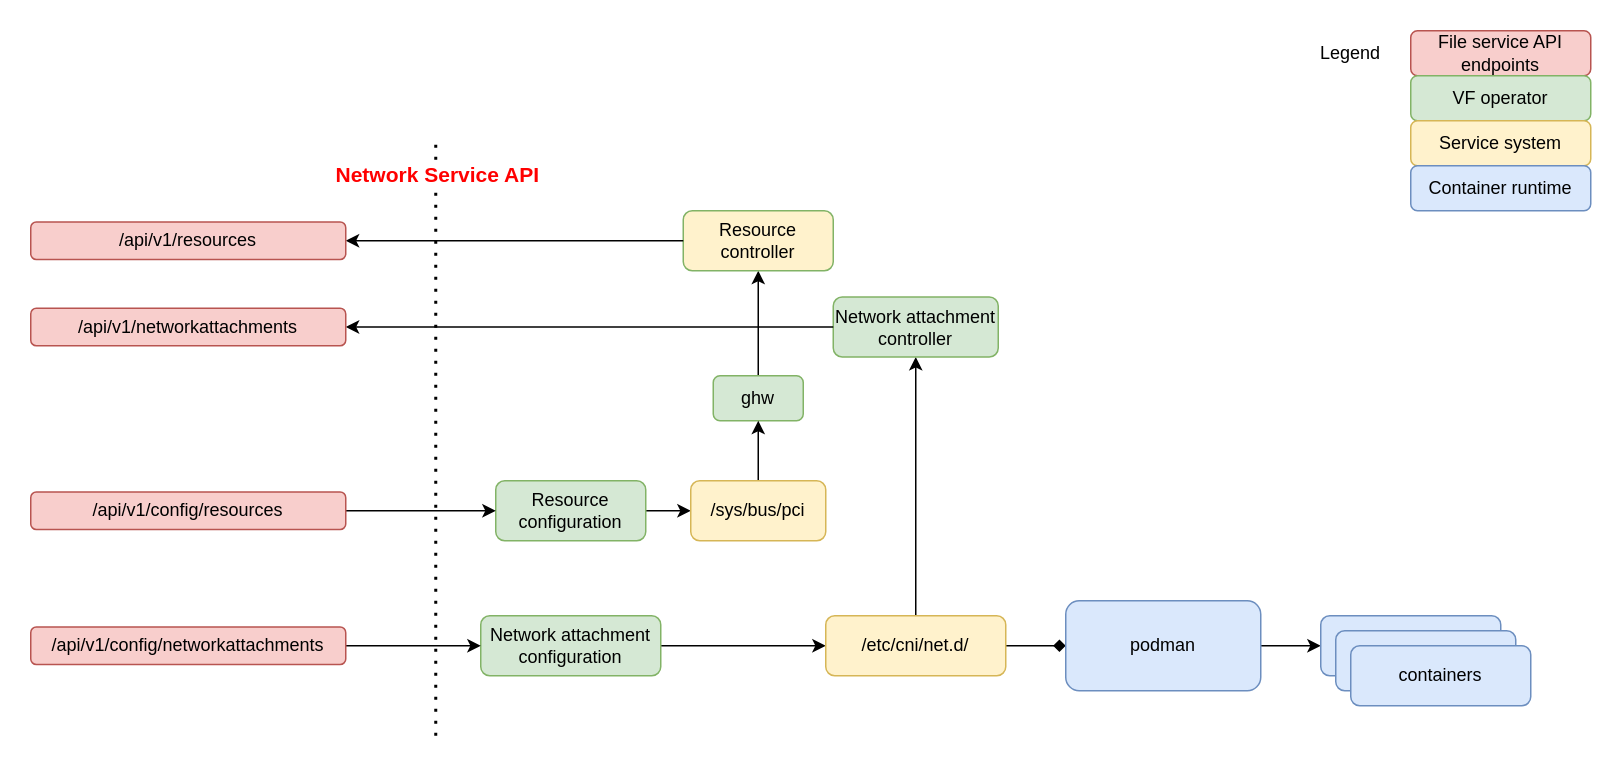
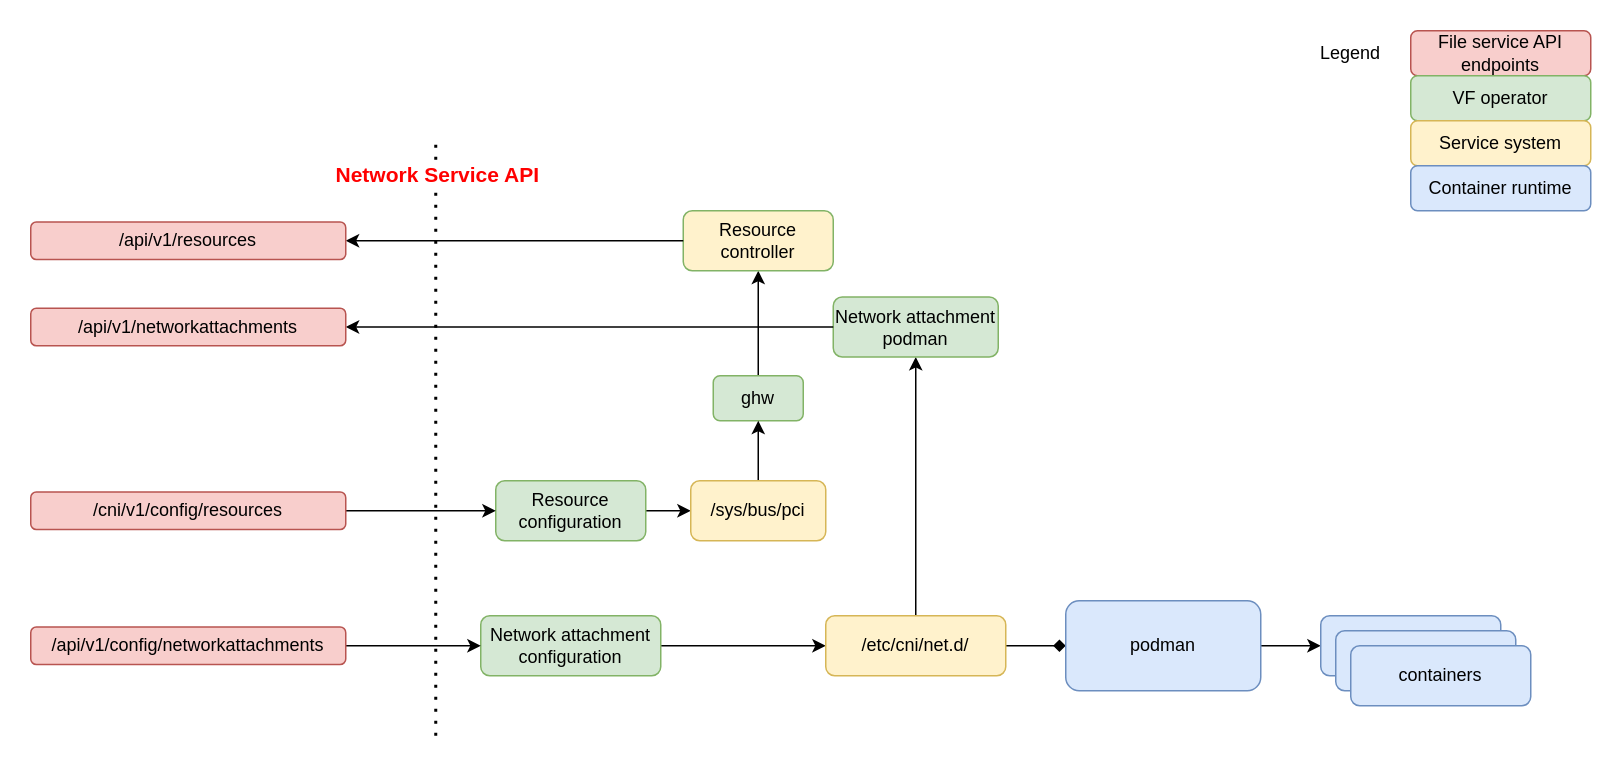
(916, 328) -> (916, 328)
(188, 511) -> (188, 511)
